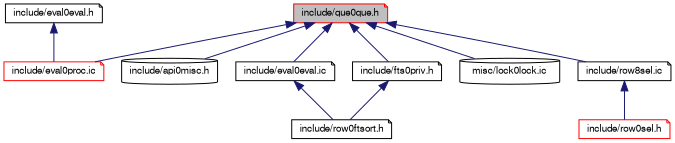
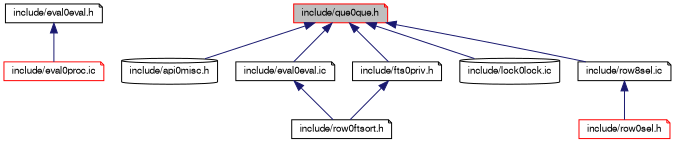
(191, 43) -> none
(510, 71) -> (510, 71)
